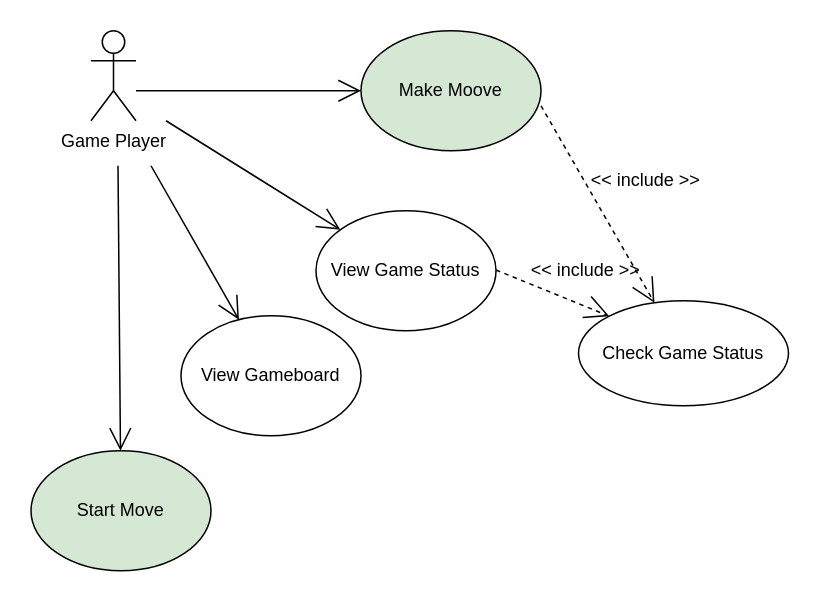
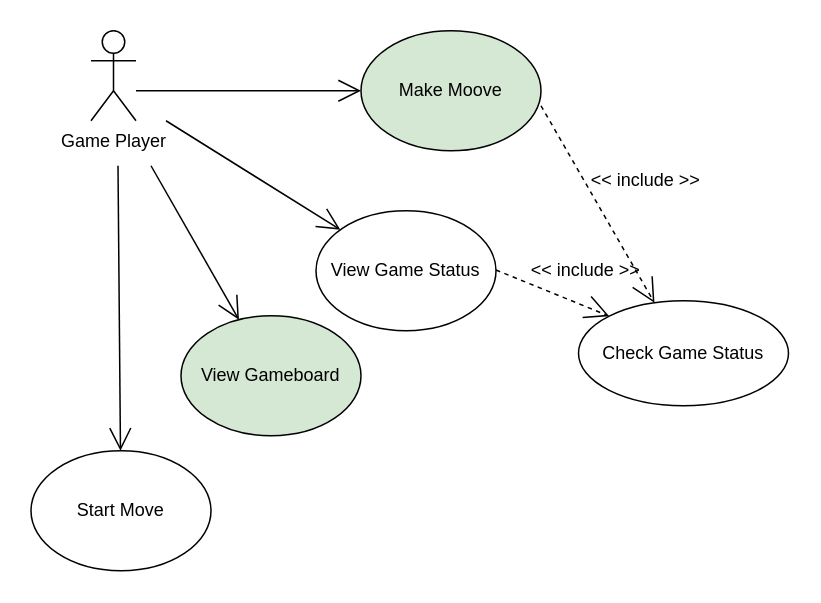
(271, 376) -> (271, 376)
(121, 511) -> (121, 511)
